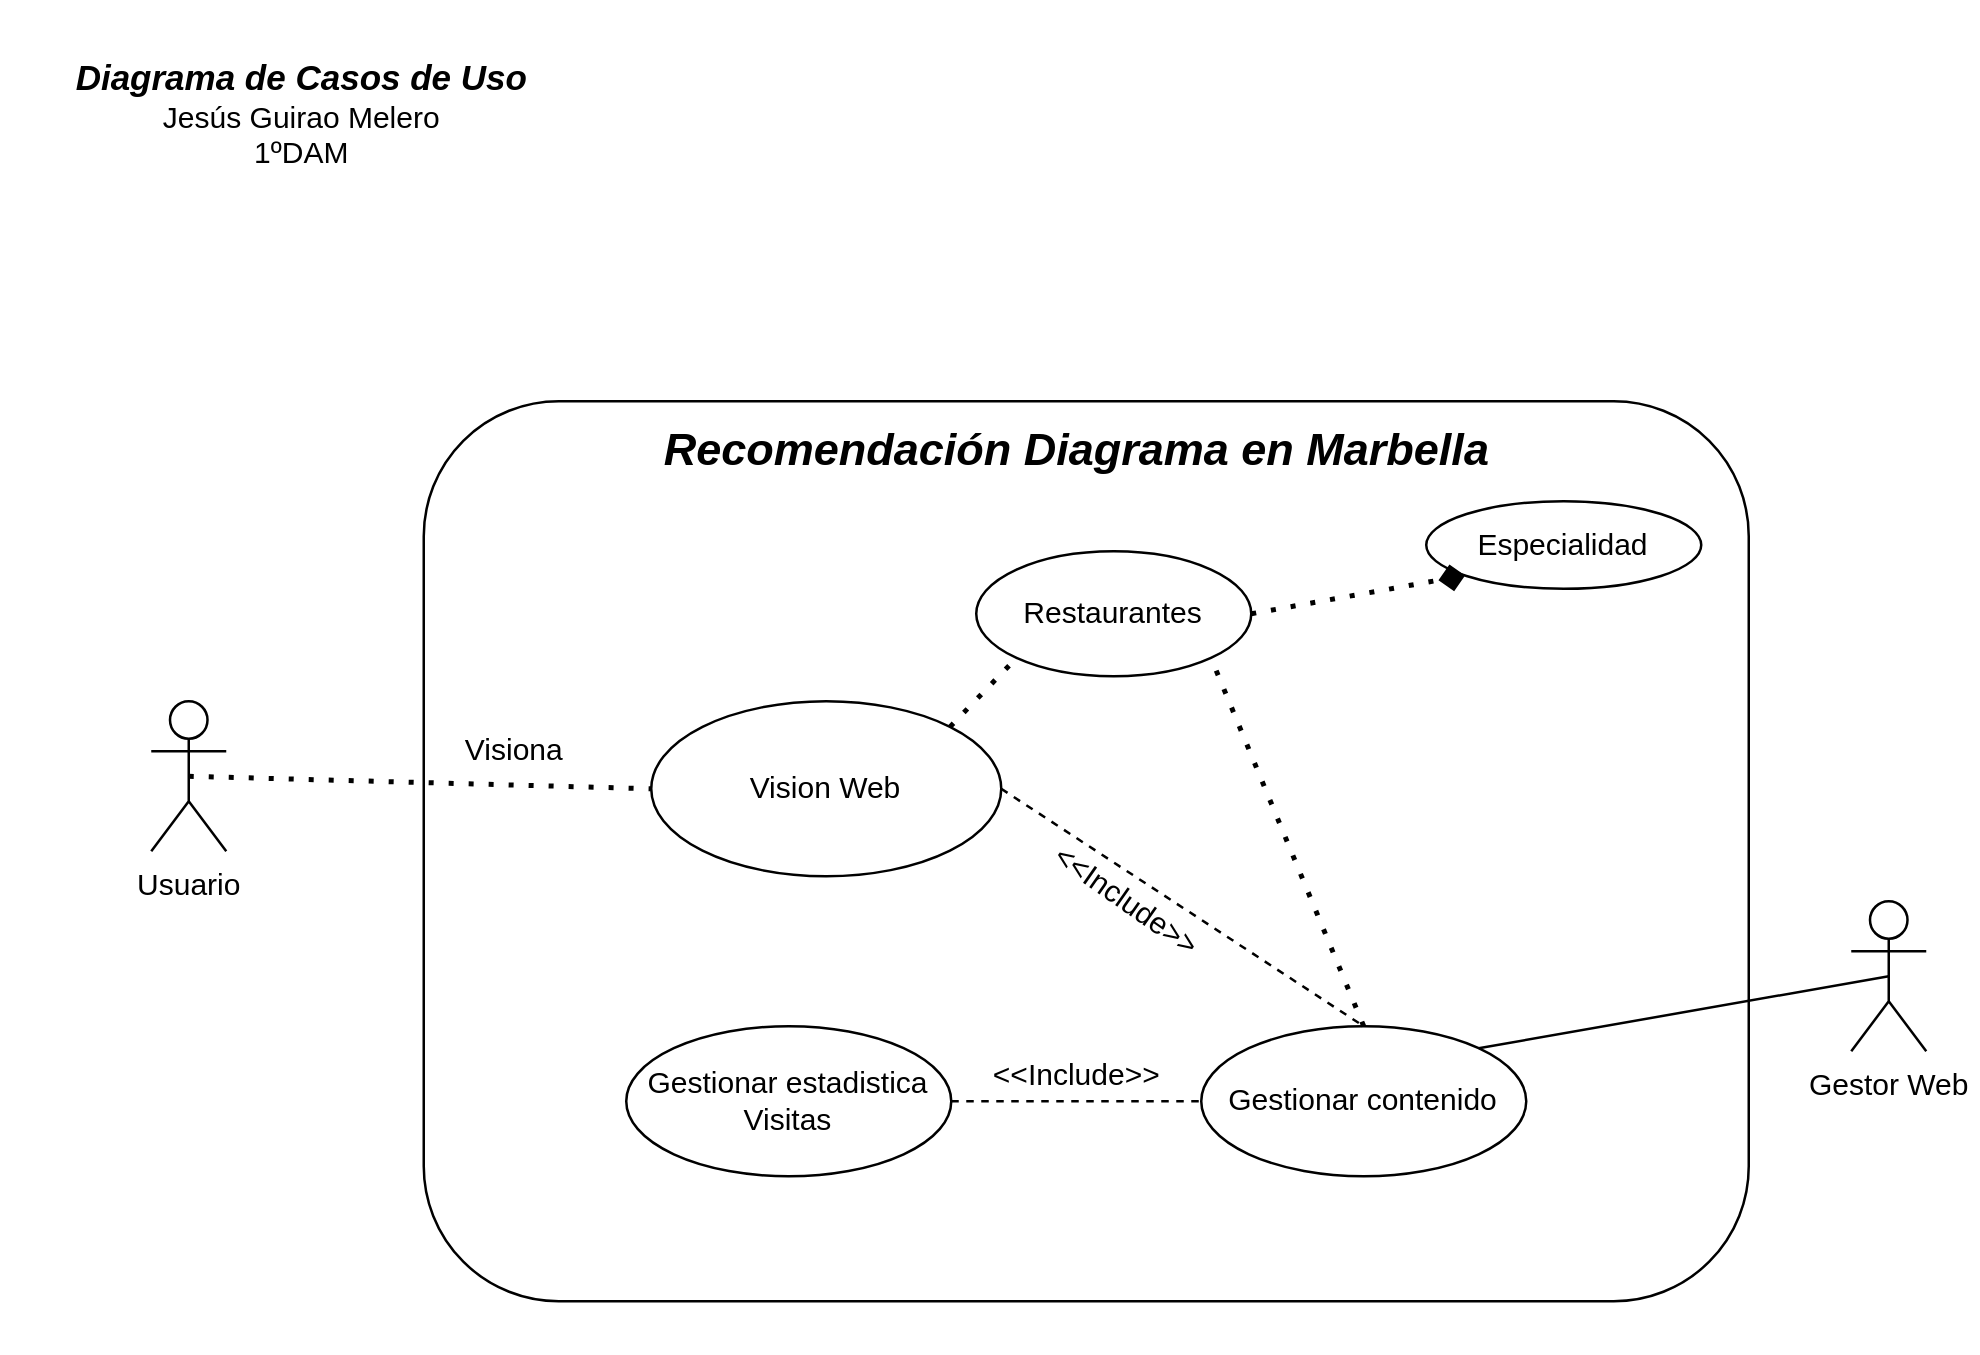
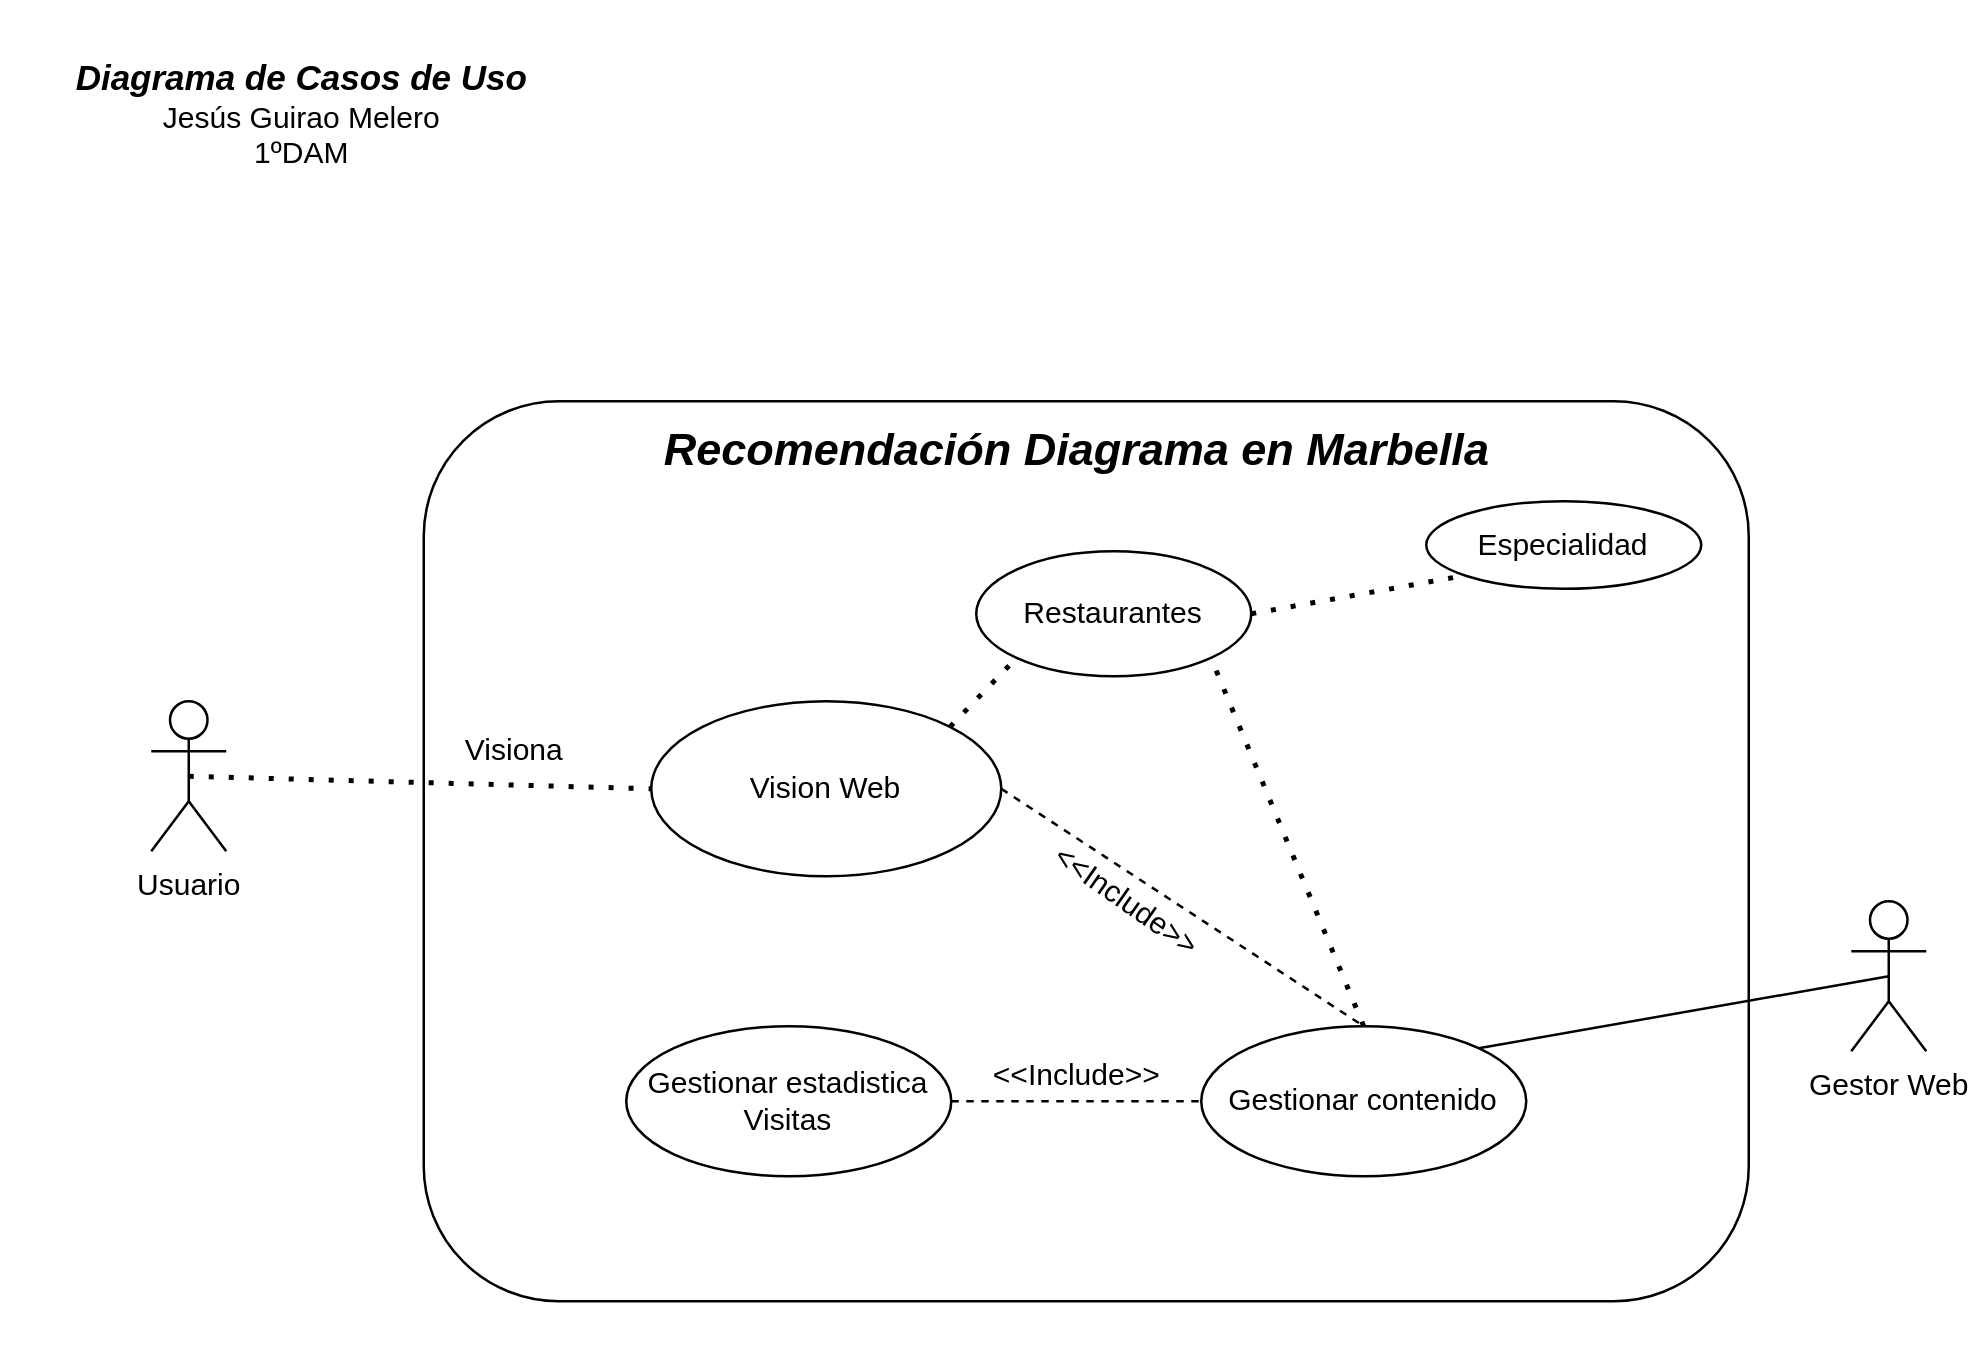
(1439, 580) -> (1450, 578)
